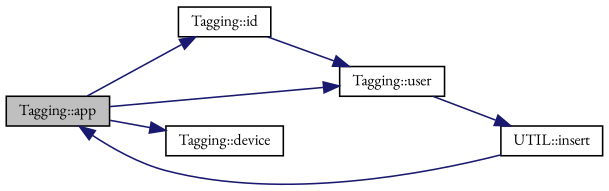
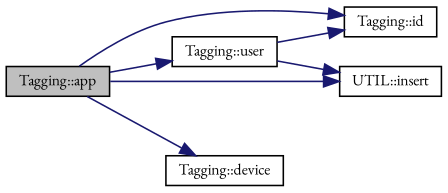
(301, 49) -> (303, 38)
(293, 184) -> (217, 81)
